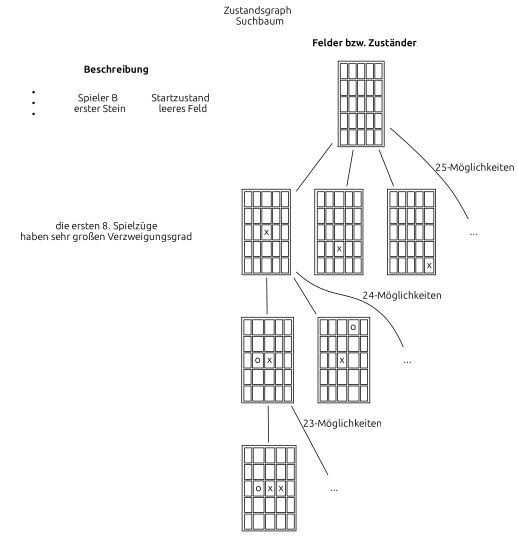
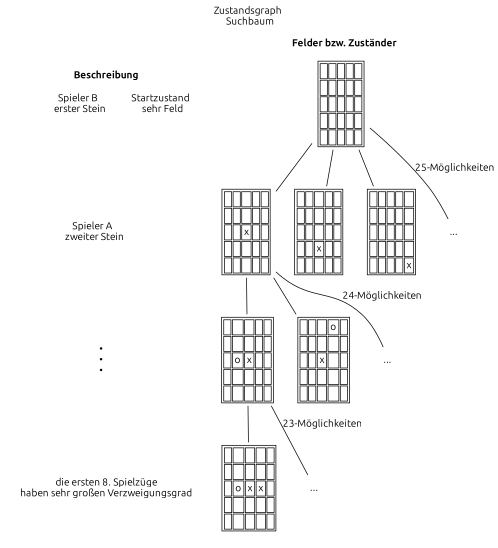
(182, 104) -> (162, 104)
none -> (94, 232)
